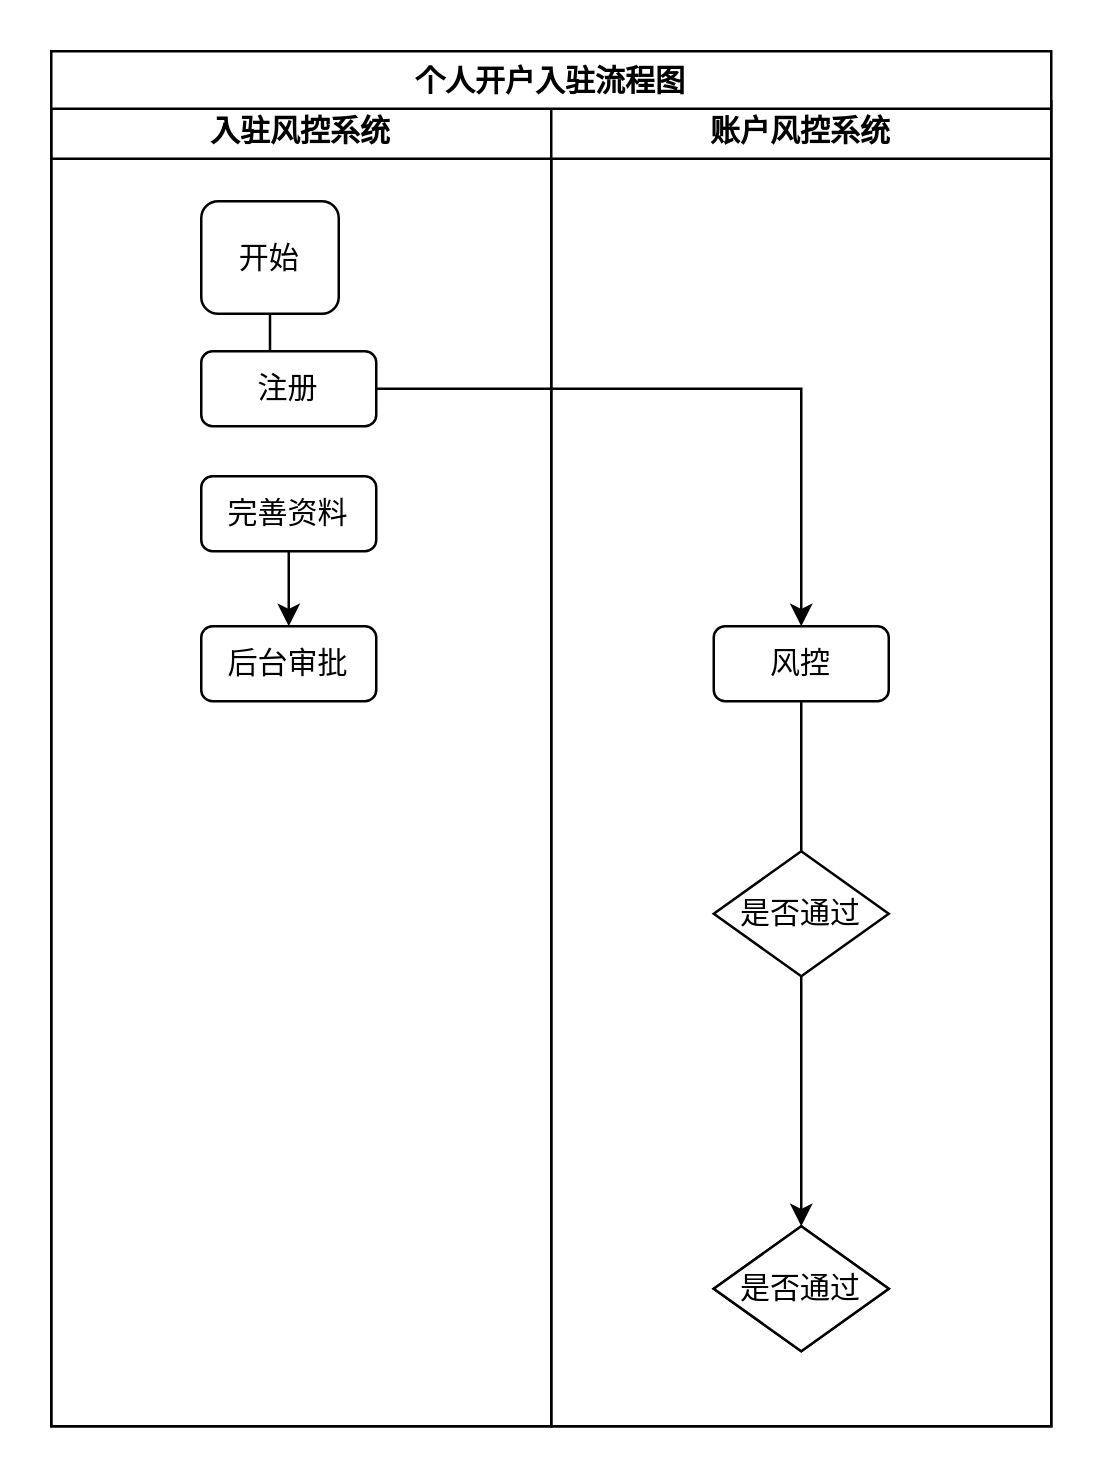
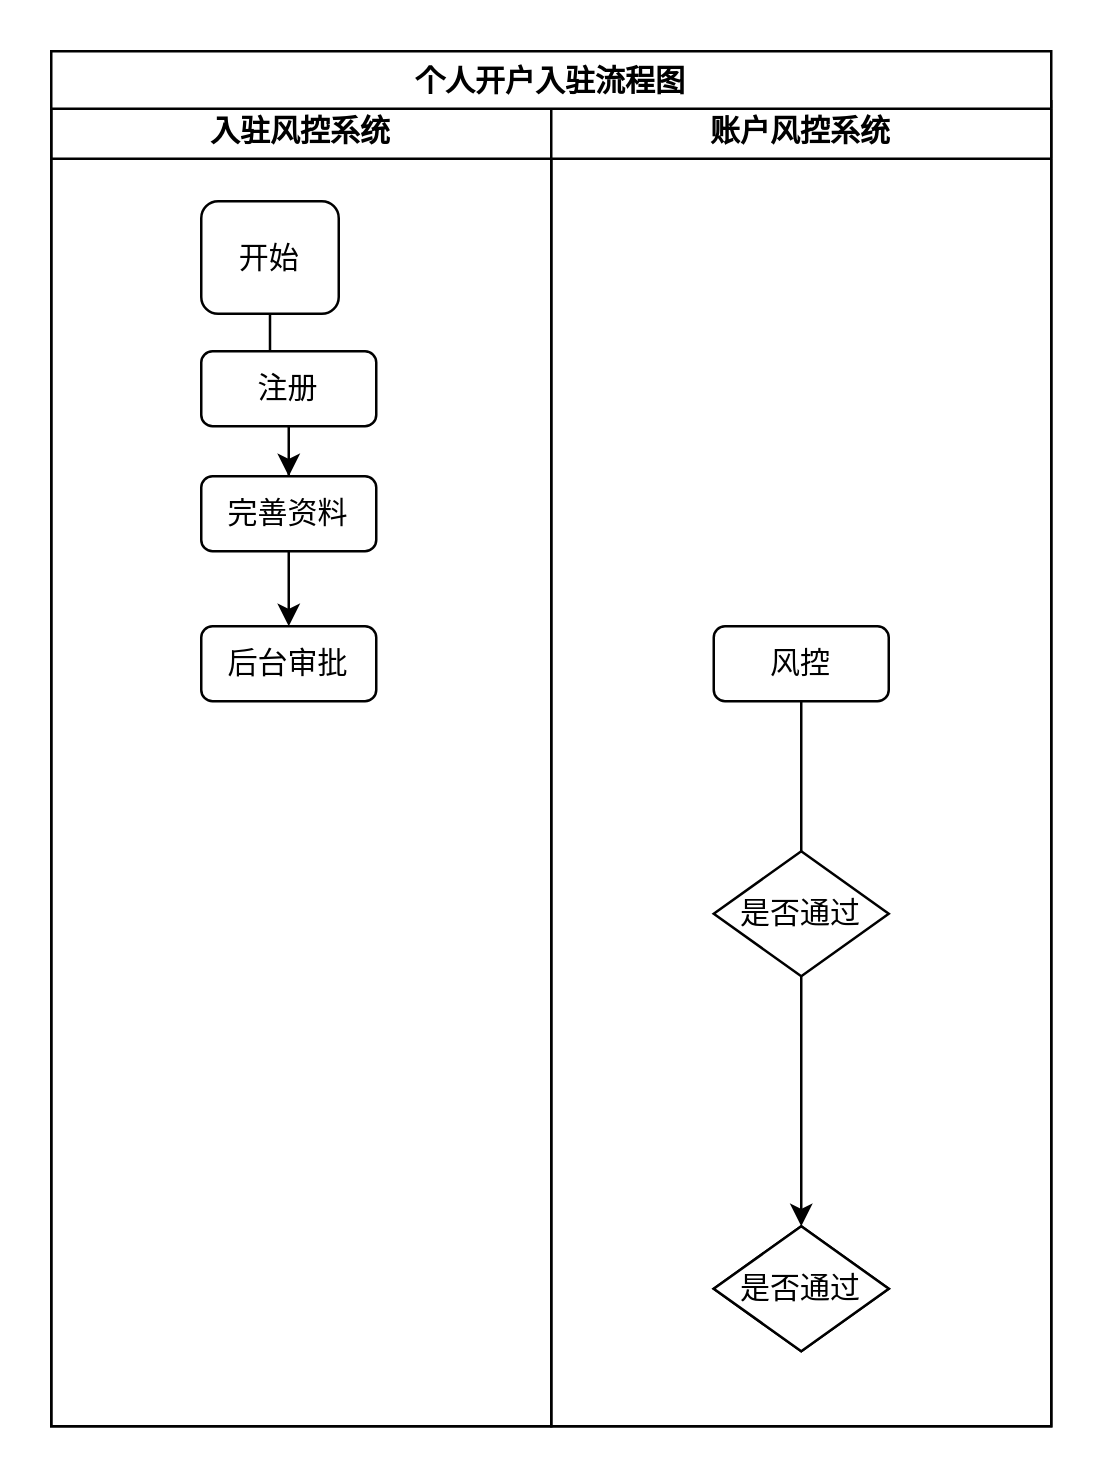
(789, 389) -> (289, 459)
